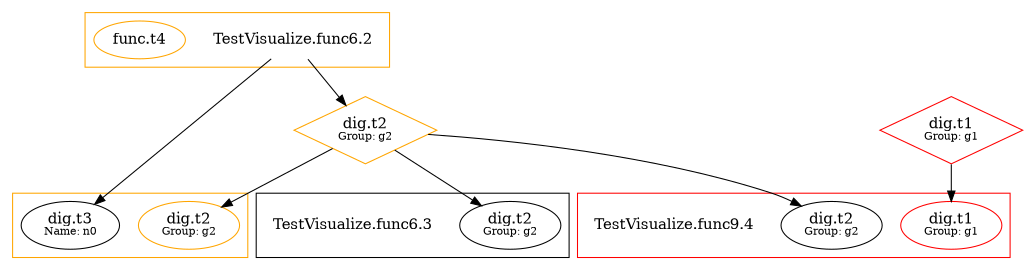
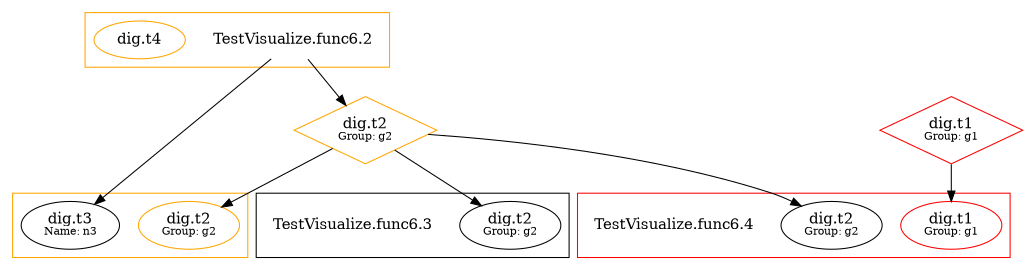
(140, 40) -> (140, 40)
(674, 225) -> (674, 225)
(70, 232) -> (70, 232)
